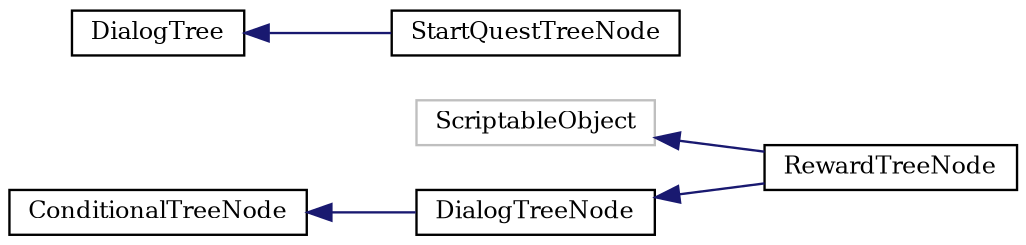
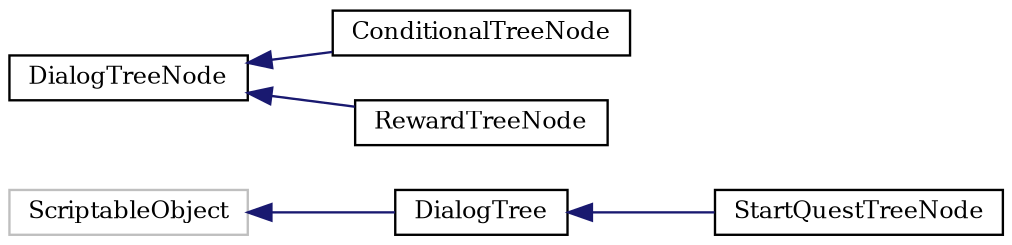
(722, 146) -> (333, 212)
(374, 212) -> (302, 56)
